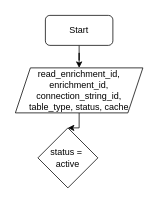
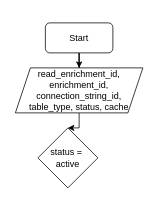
(79, 30) -> (79, 38)
